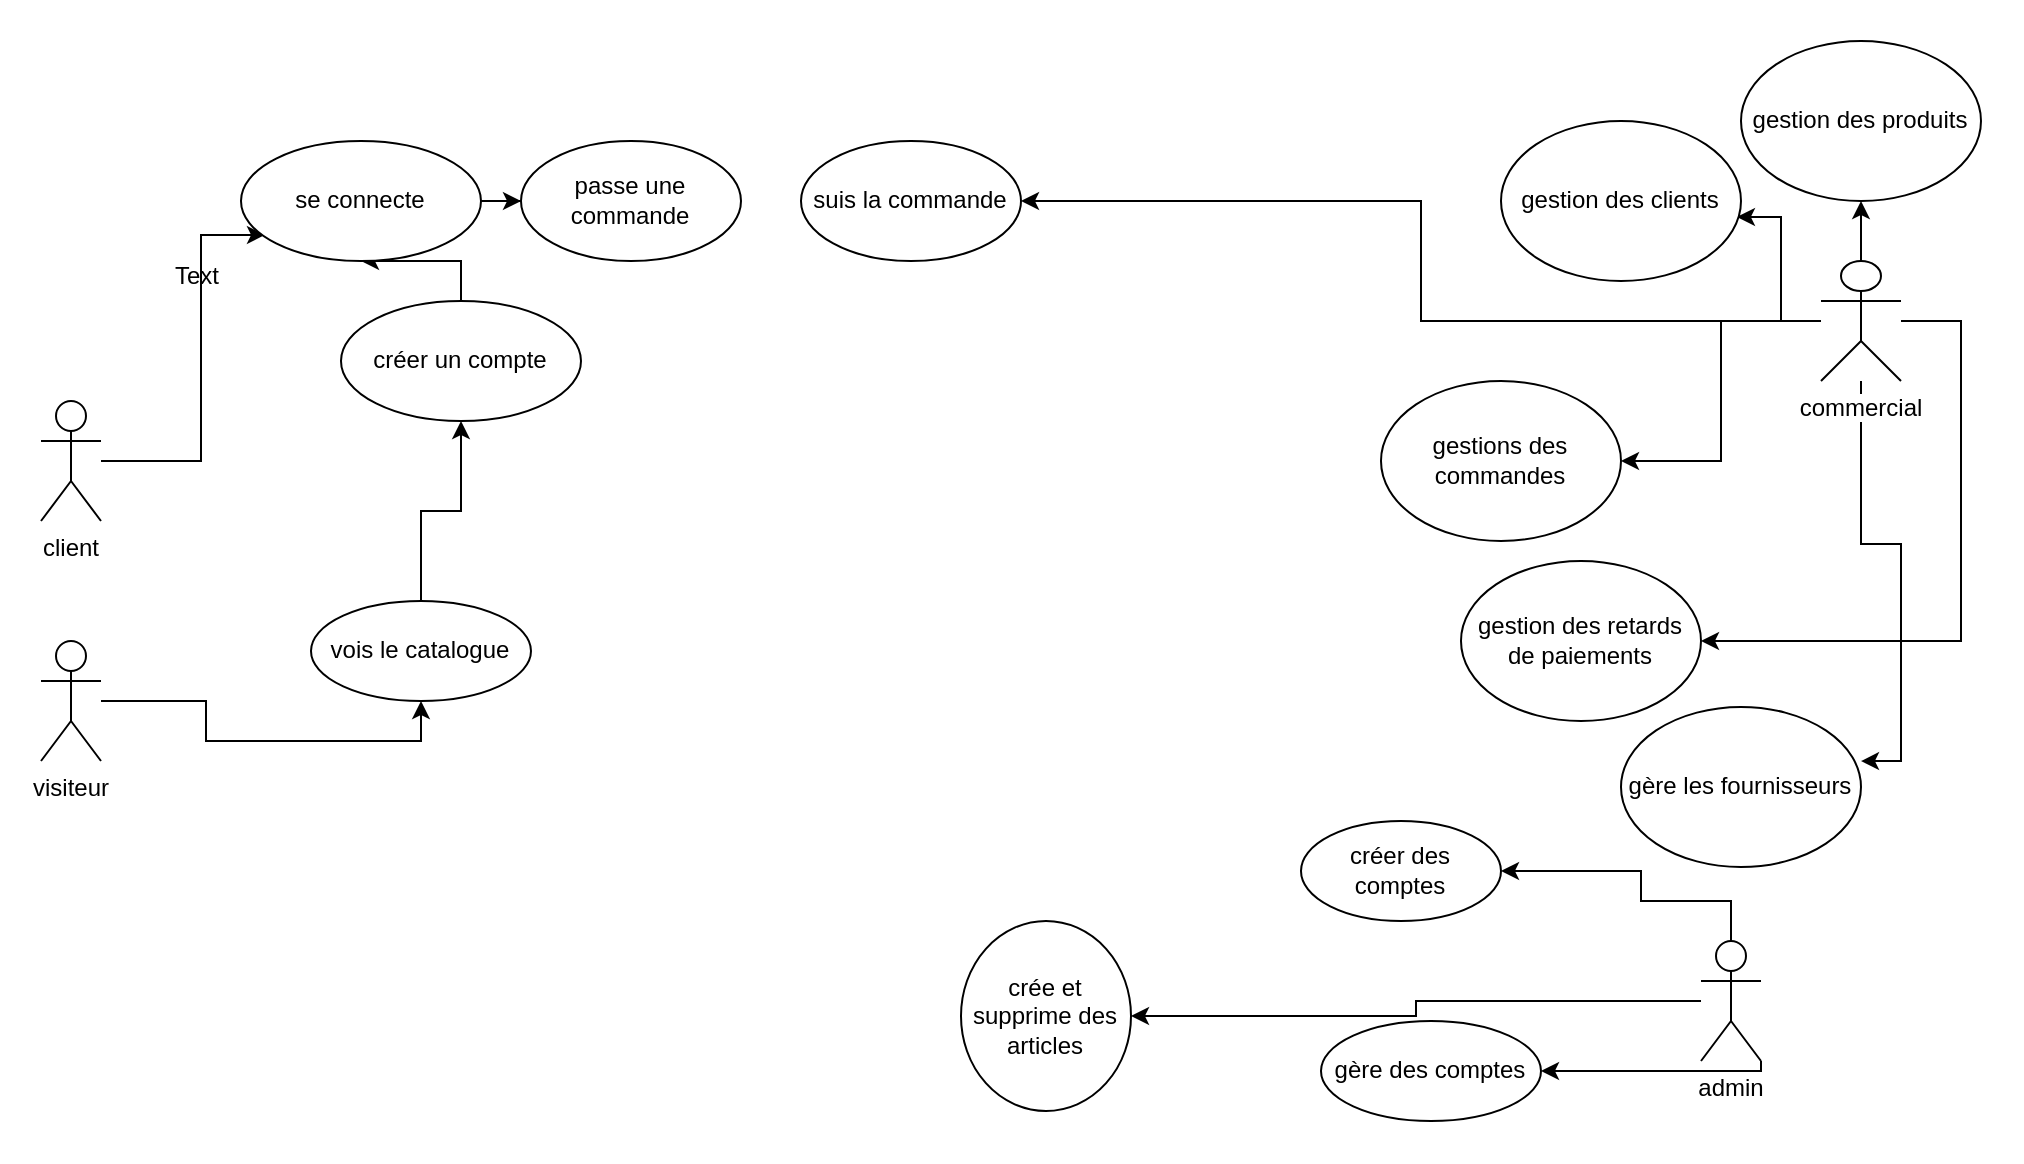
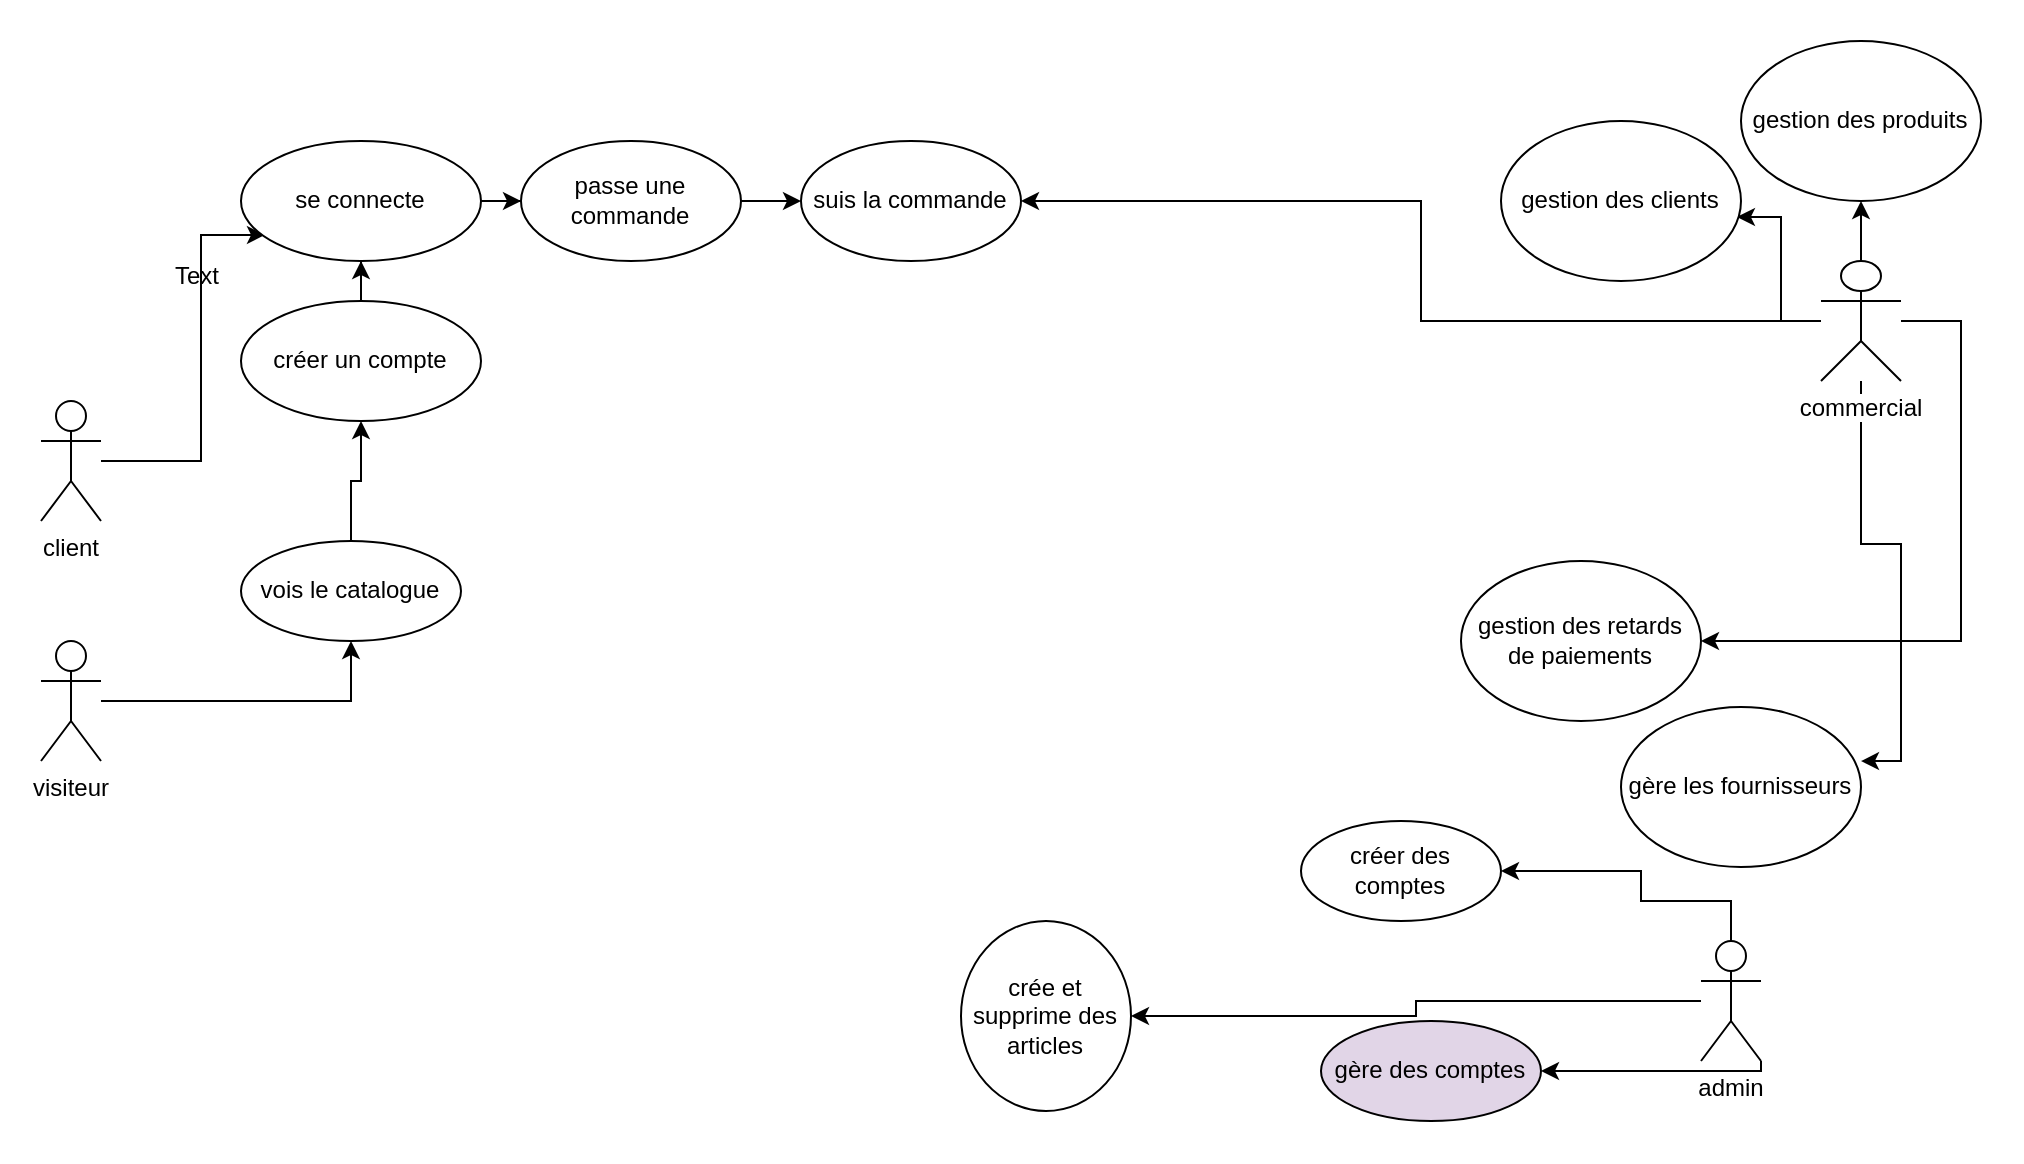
none -> (778, 201)
(461, 361) -> (361, 361)
(1721, 436) -> none
(1501, 461) -> none
(421, 651) -> (351, 591)
(1431, 1071) -> (1431, 1071)
